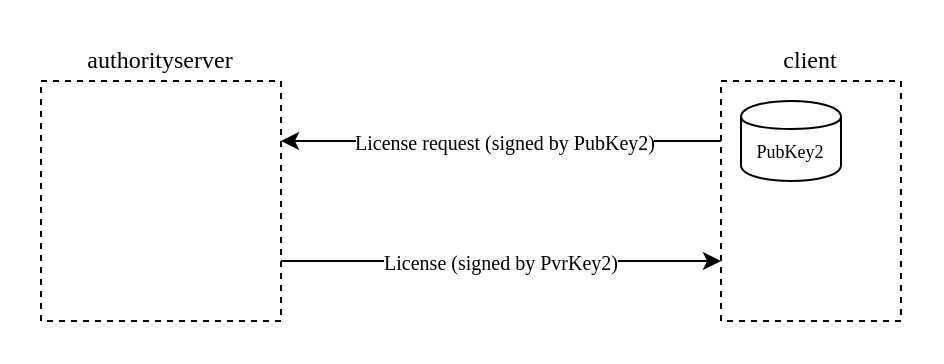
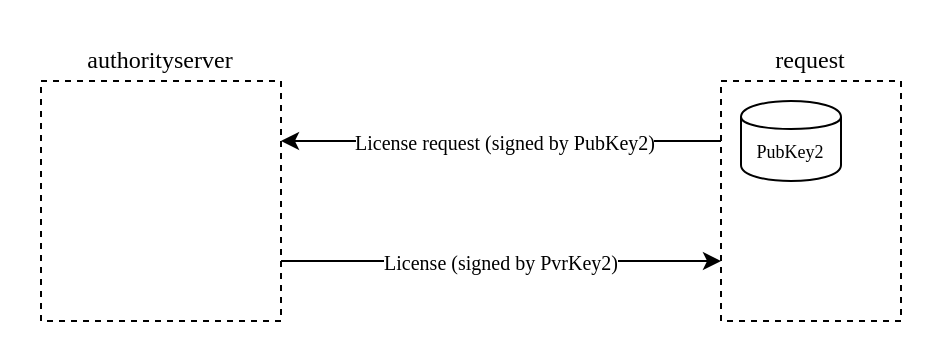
(811, 61) -> (811, 61)
